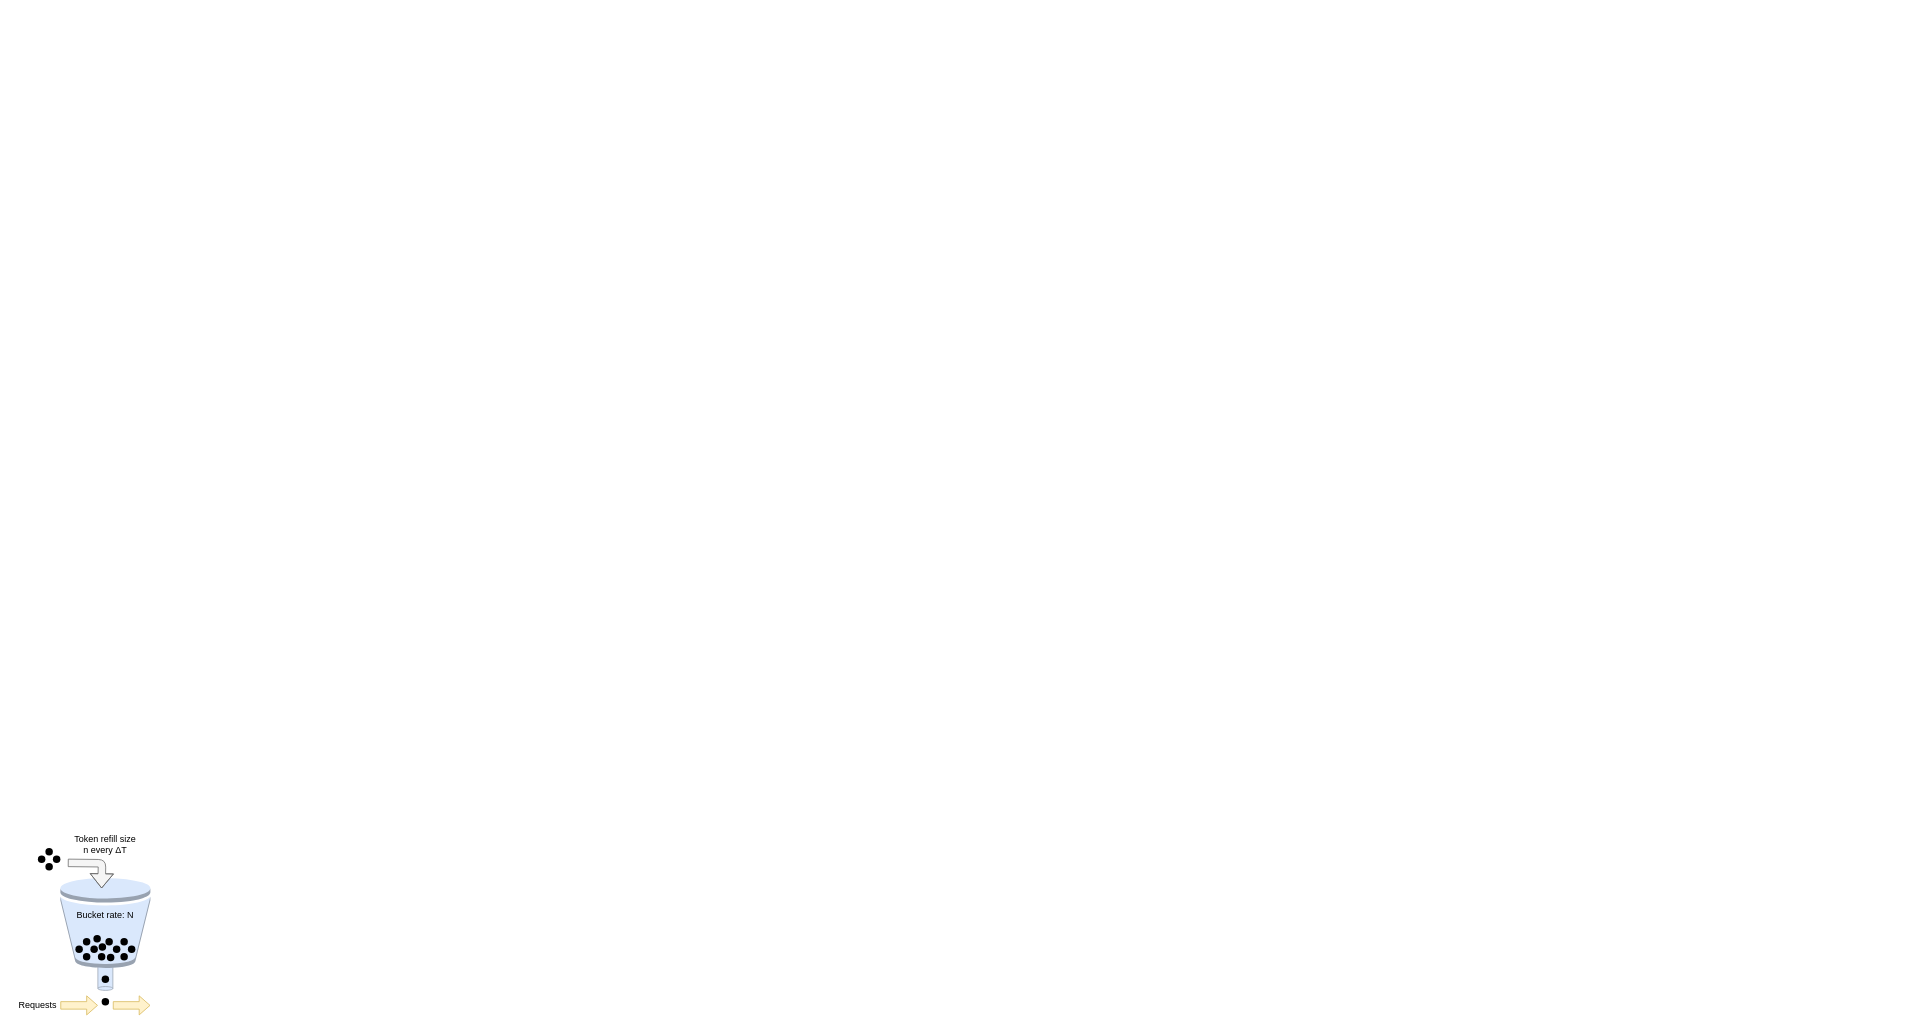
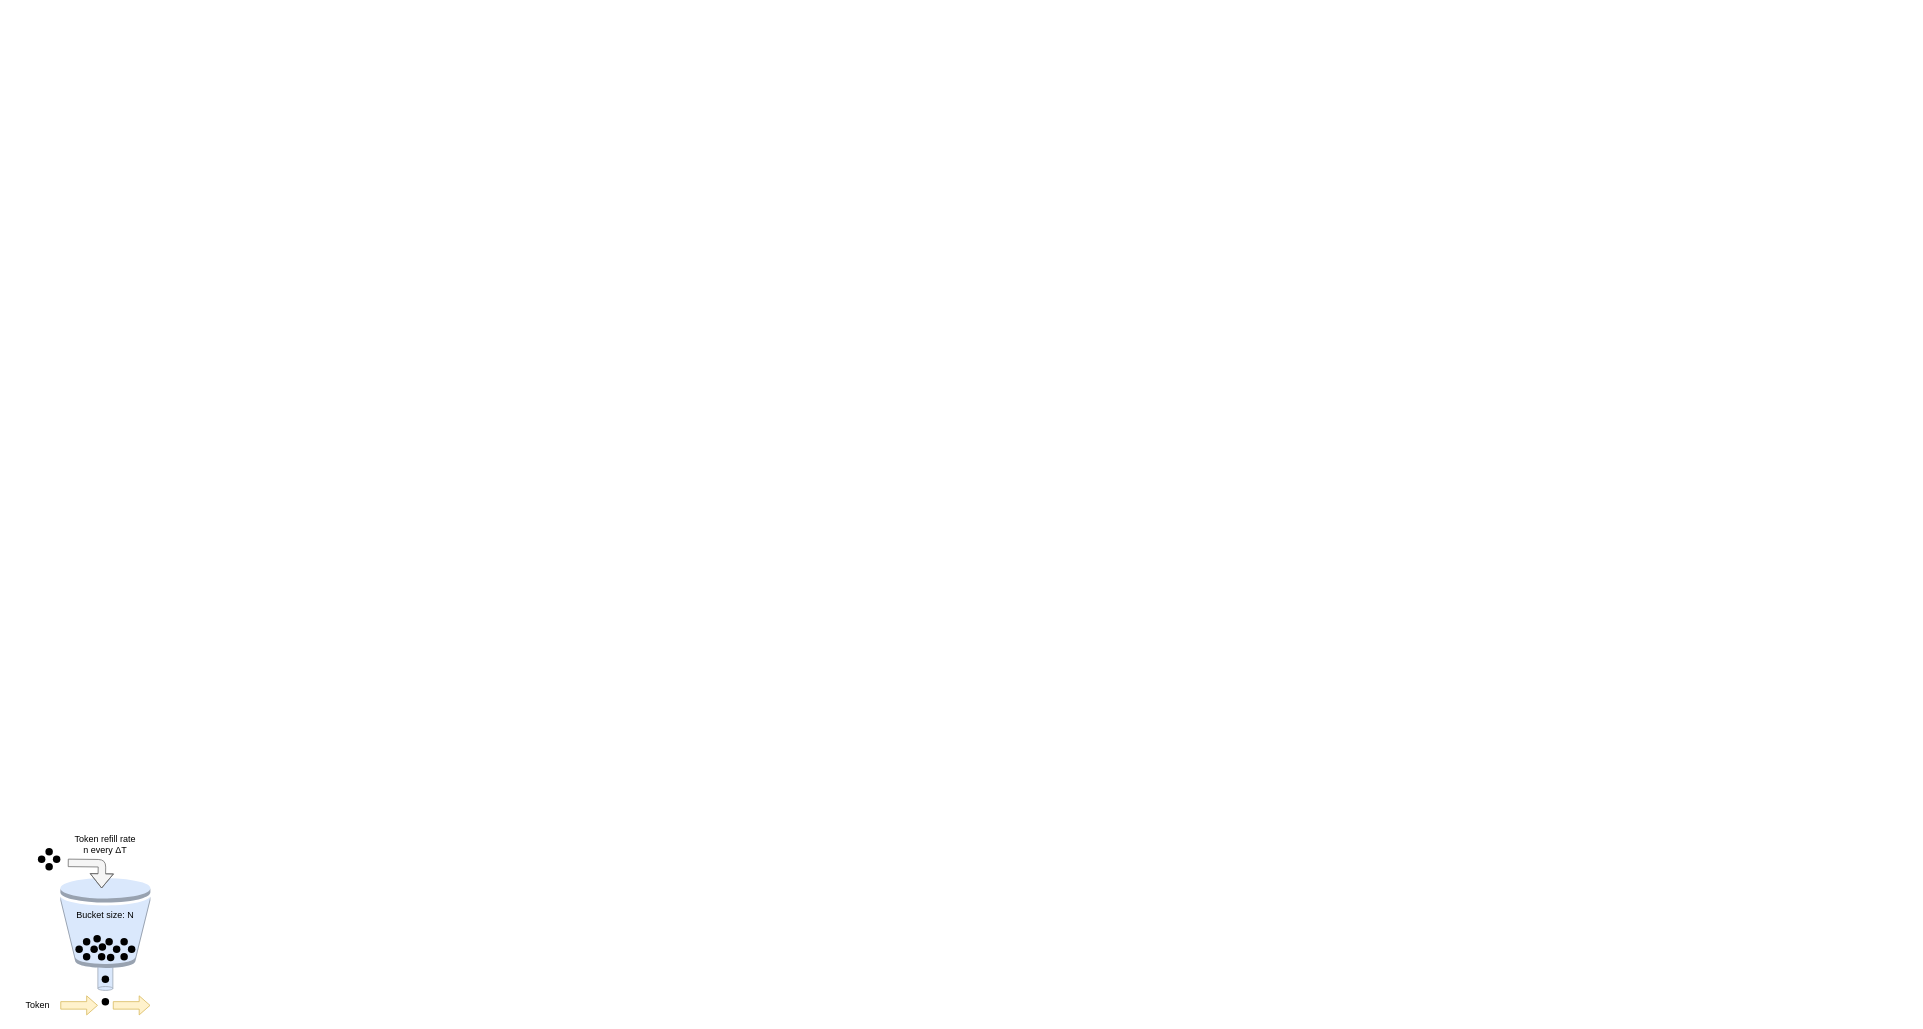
(105, 844) -> (105, 844)
(105, 915) -> (105, 915)
(38, 1005) -> (38, 1005)
